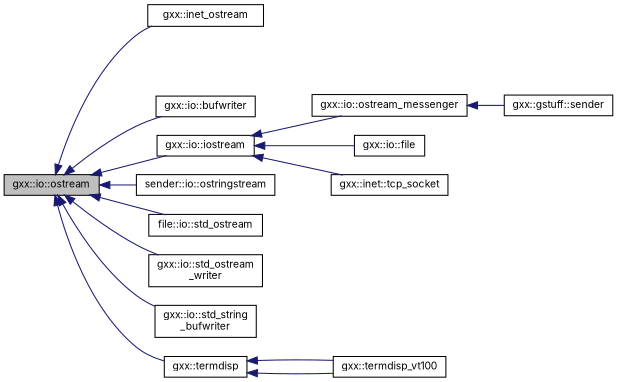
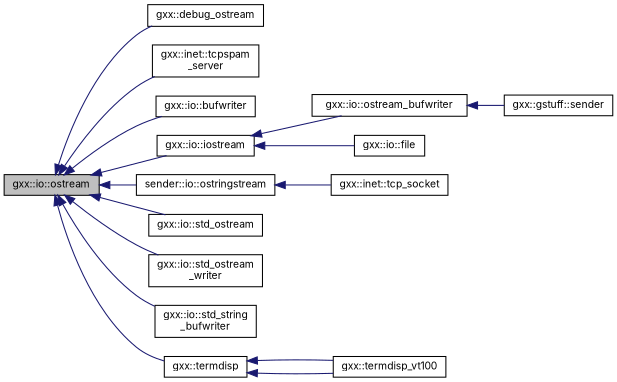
(206, 16) -> (206, 16)
none -> (206, 61)
(390, 105) -> (390, 105)
(303, 166) -> (308, 185)
(206, 225) -> (206, 225)
